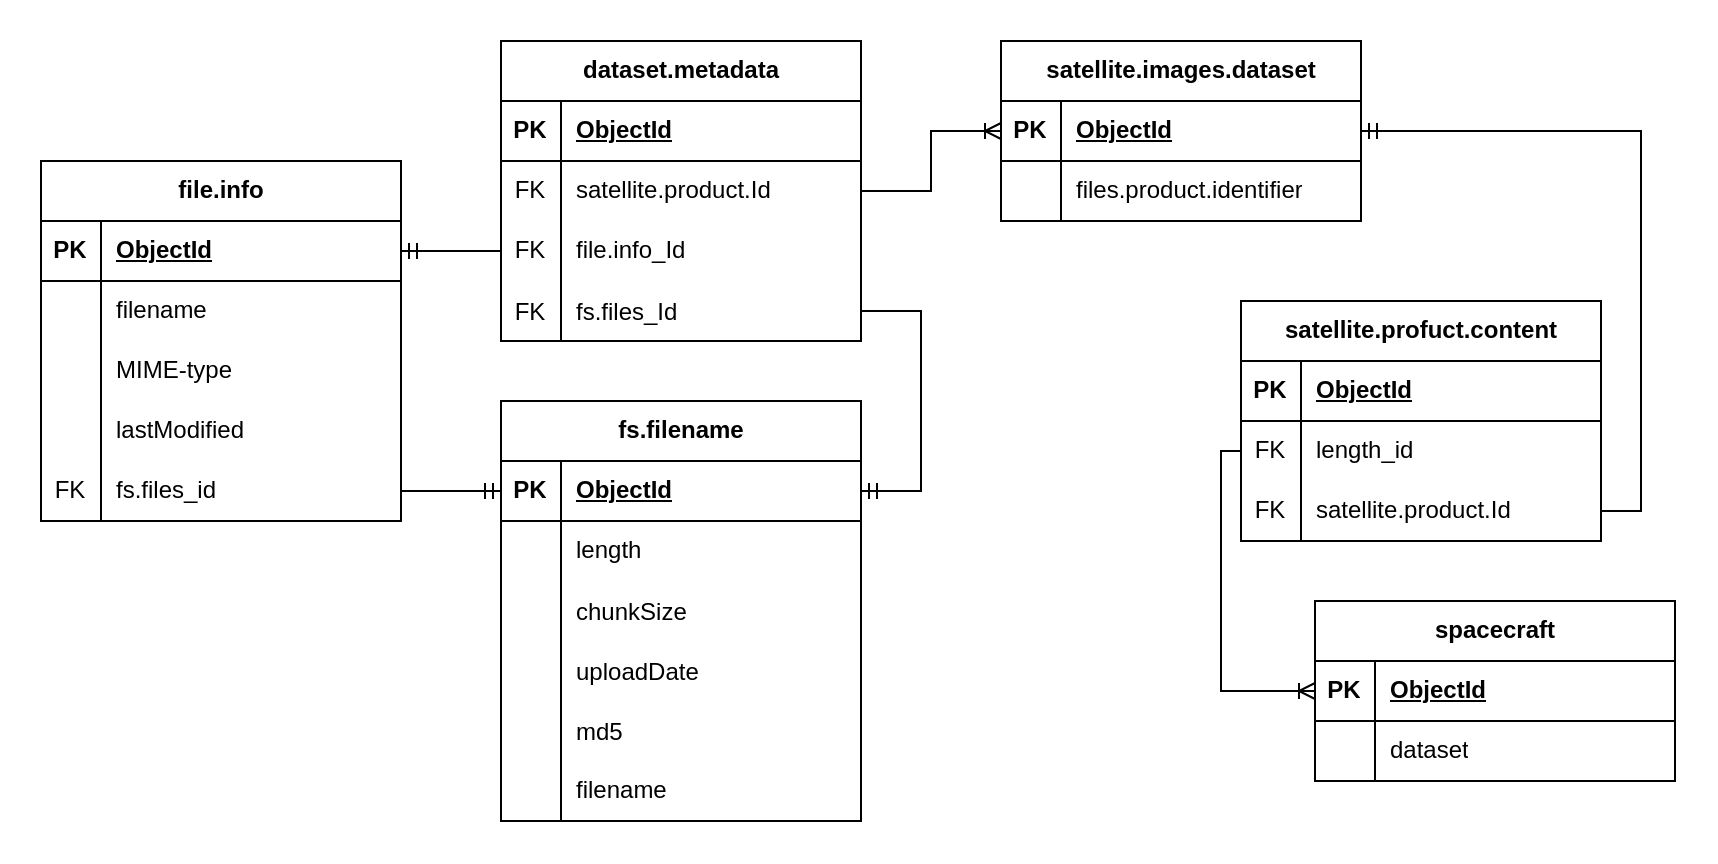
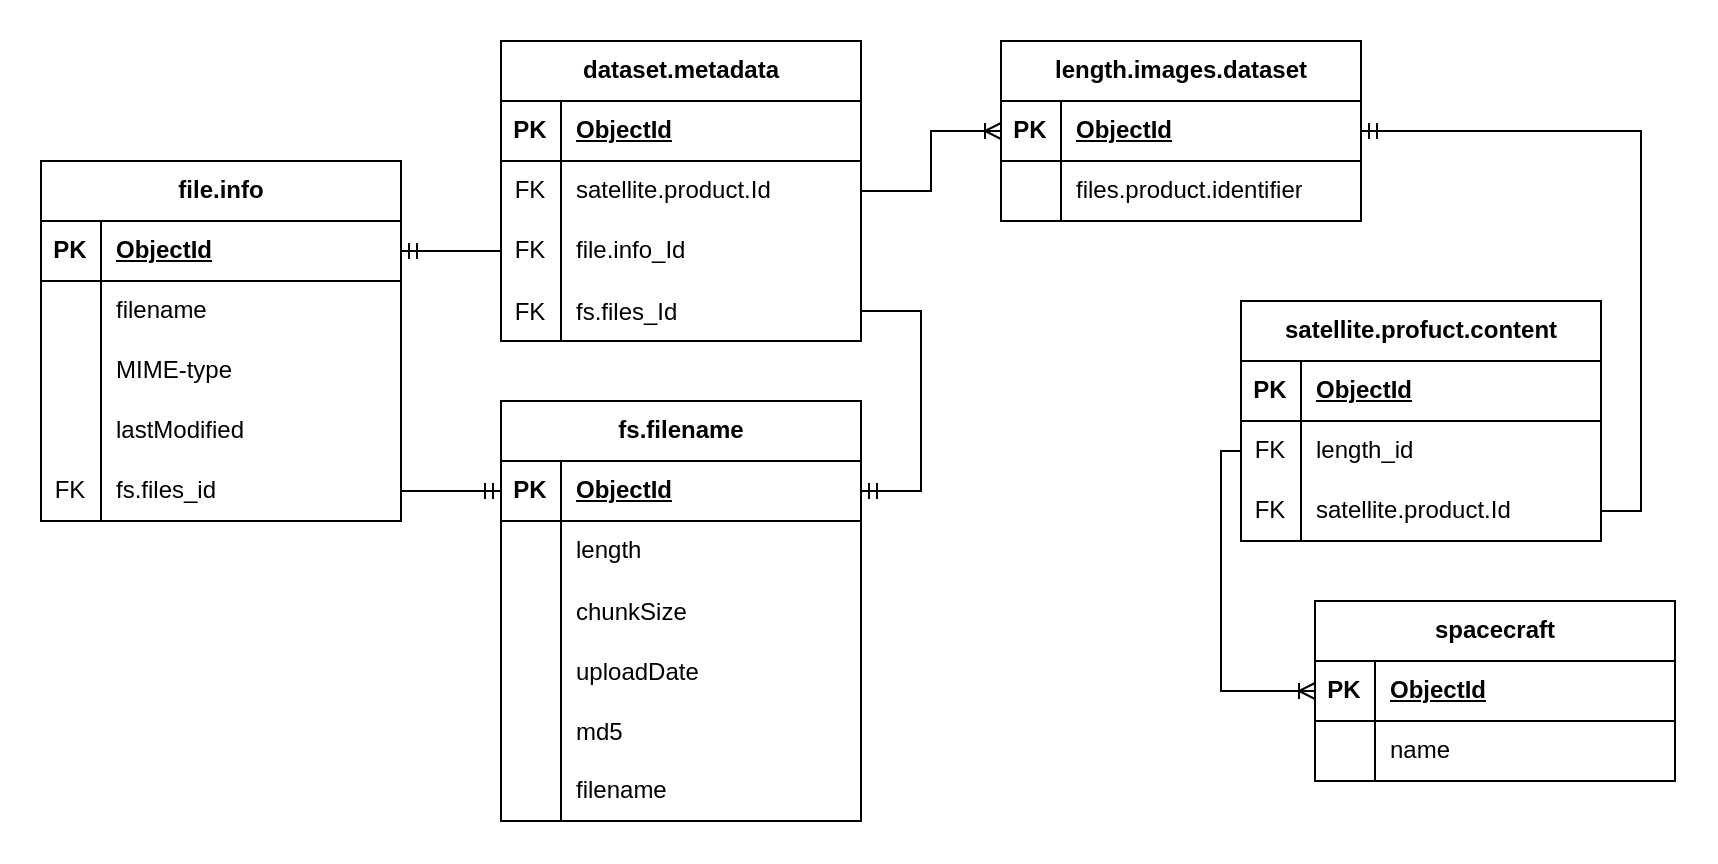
(1182, 71) -> (1182, 71)
(1438, 751) -> (1418, 751)
